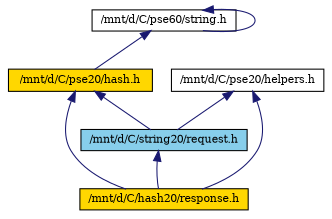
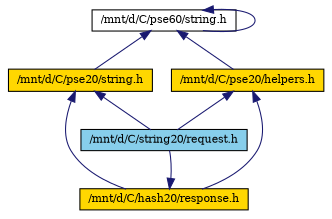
none -> (210, 53)
(80, 80) -> (80, 80)
(248, 80) -> (248, 80)
(157, 175) -> (171, 164)
